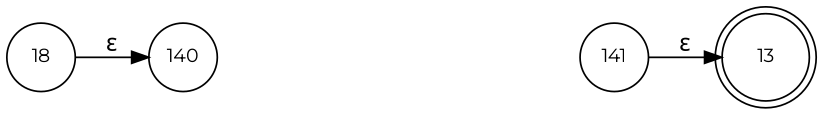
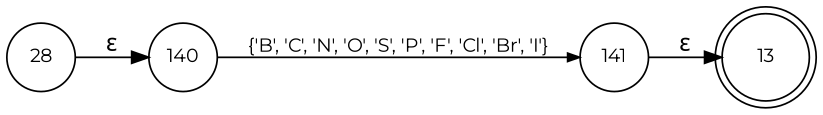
(41, 57) -> (41, 57)
none -> (393, 57)
